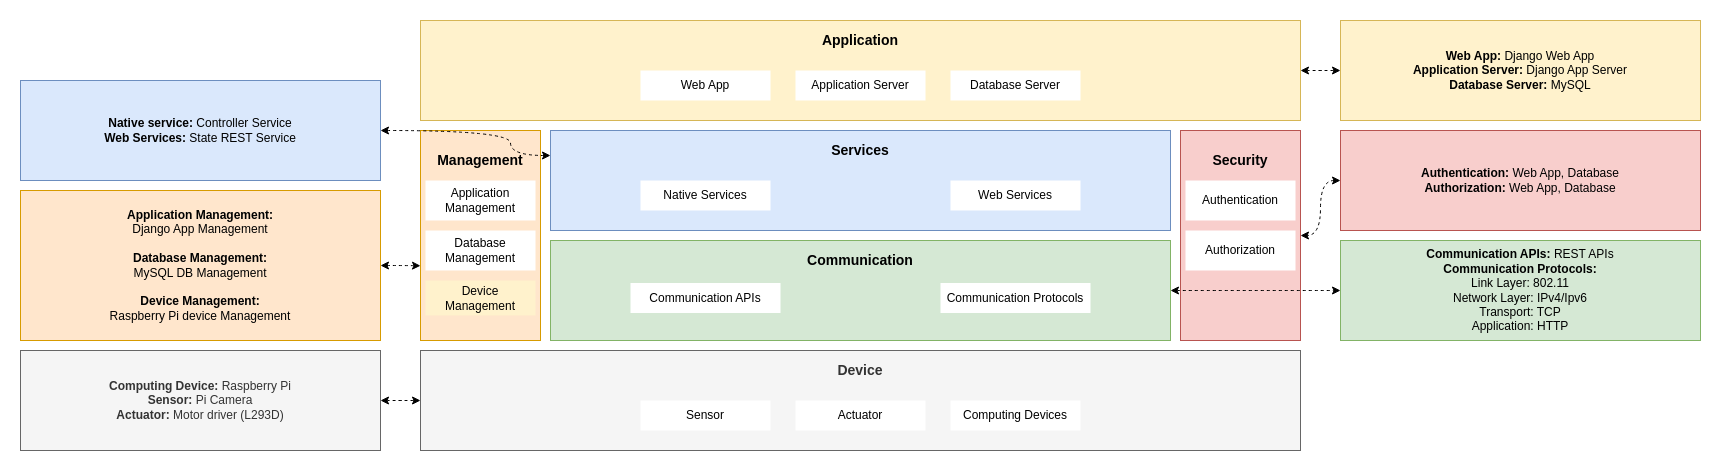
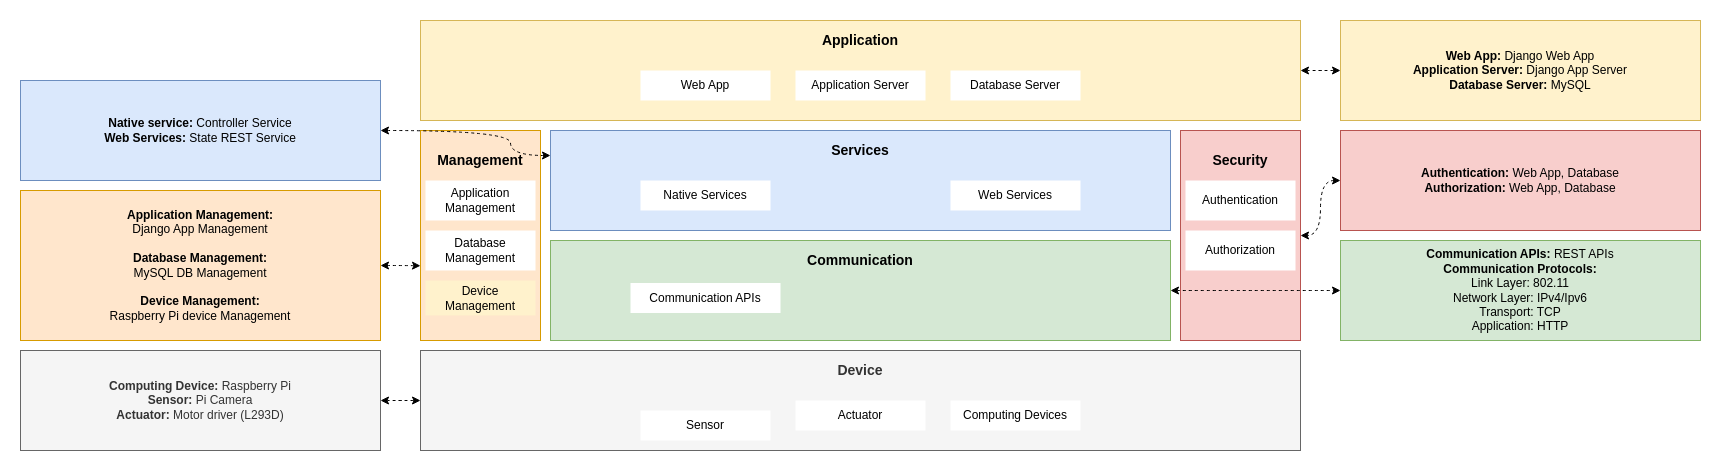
(1016, 298) -> none
(706, 416) -> (706, 426)
